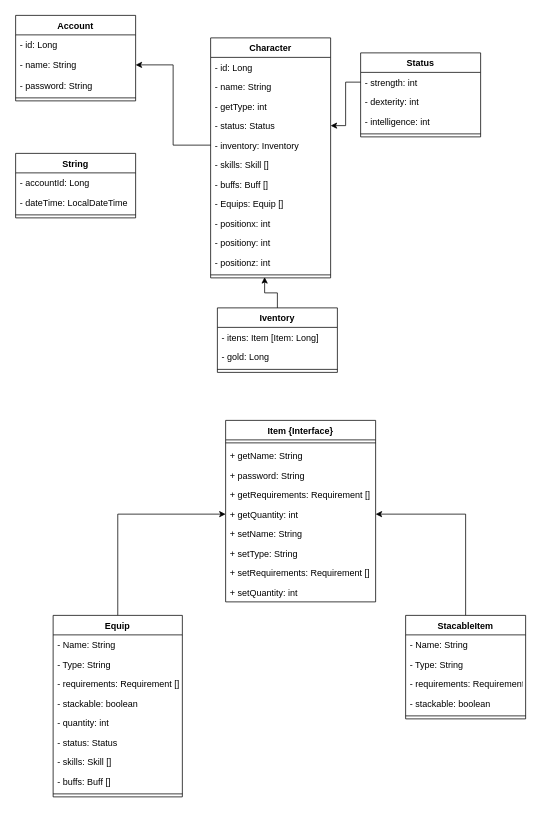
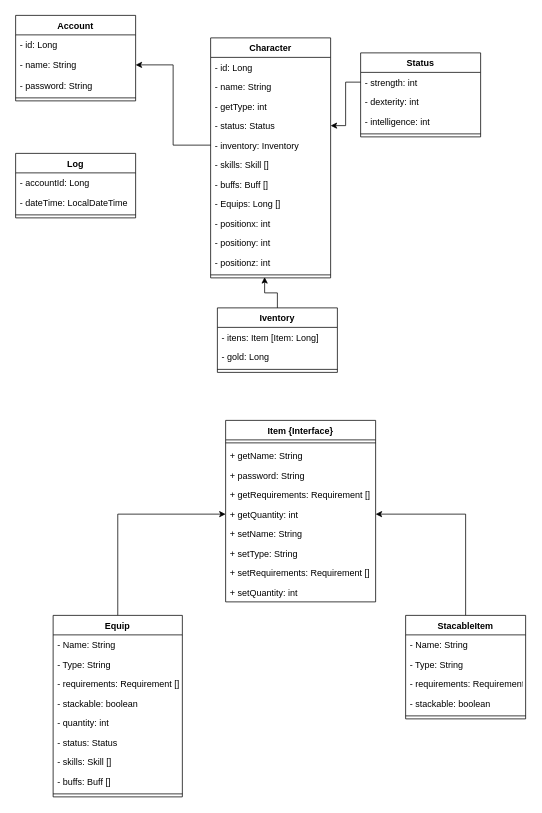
(75, 164) -> (75, 164)
(253, 204) -> (251, 204)
